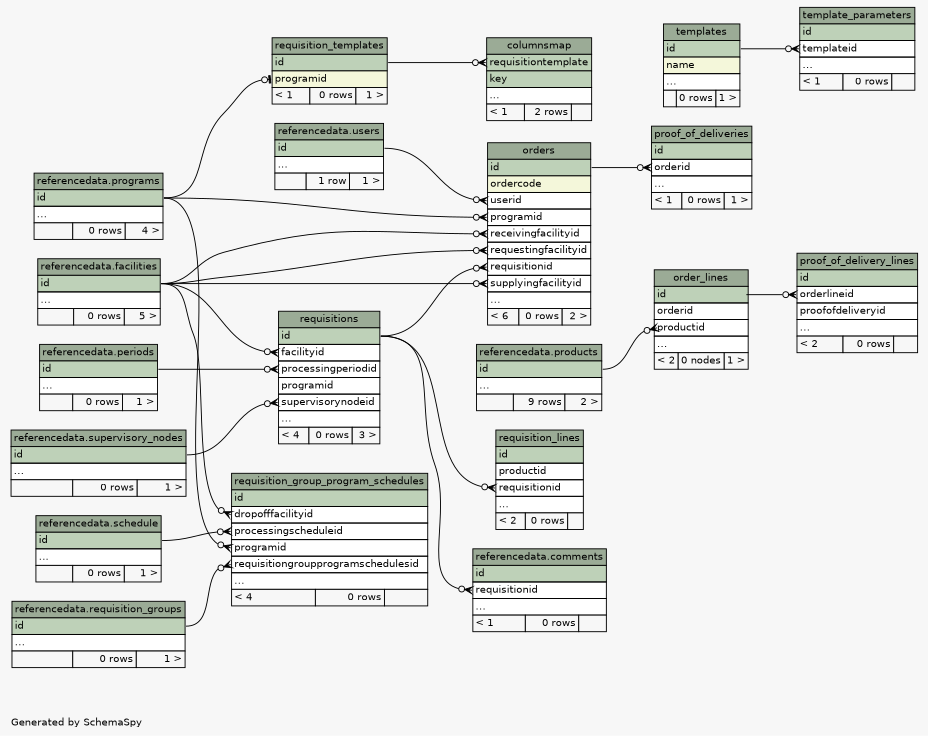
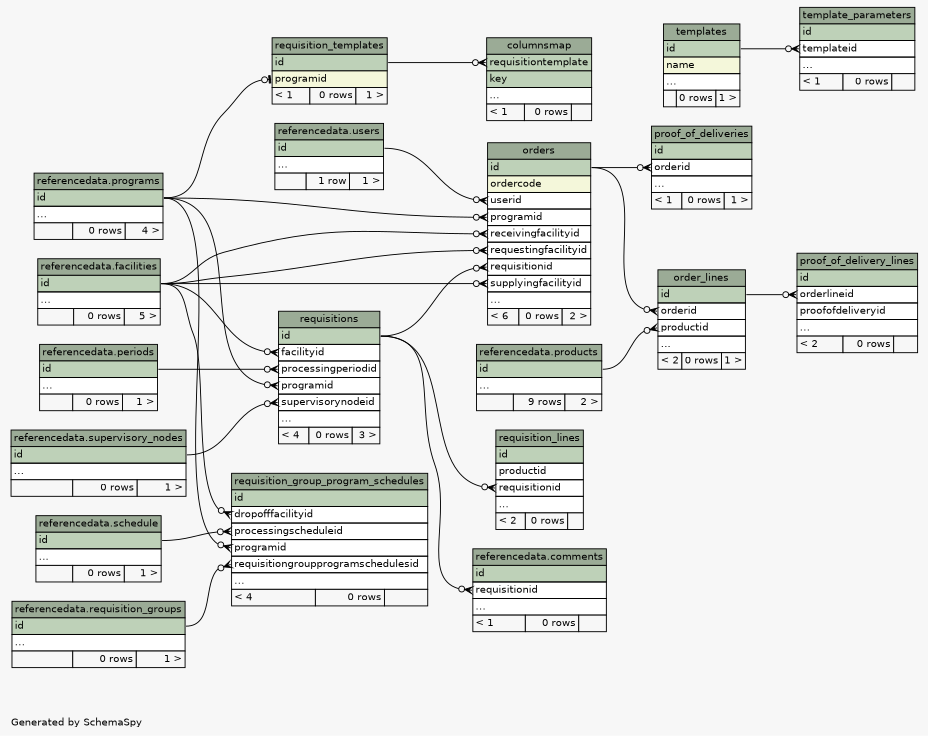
(552, 112) -> (552, 112)
none -> (625, 233)
none -> (221, 291)
(701, 361) -> (702, 361)
